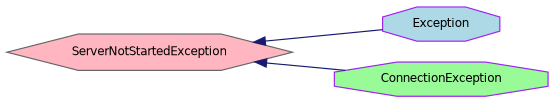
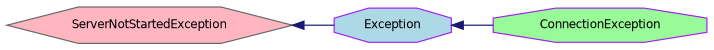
(306, 67) -> (478, 25)
